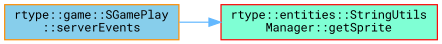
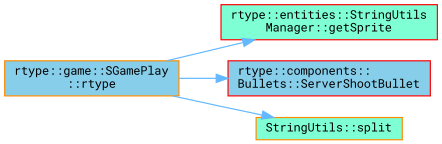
(92, 22) -> (92, 78)
none -> (329, 78)
none -> (329, 129)
